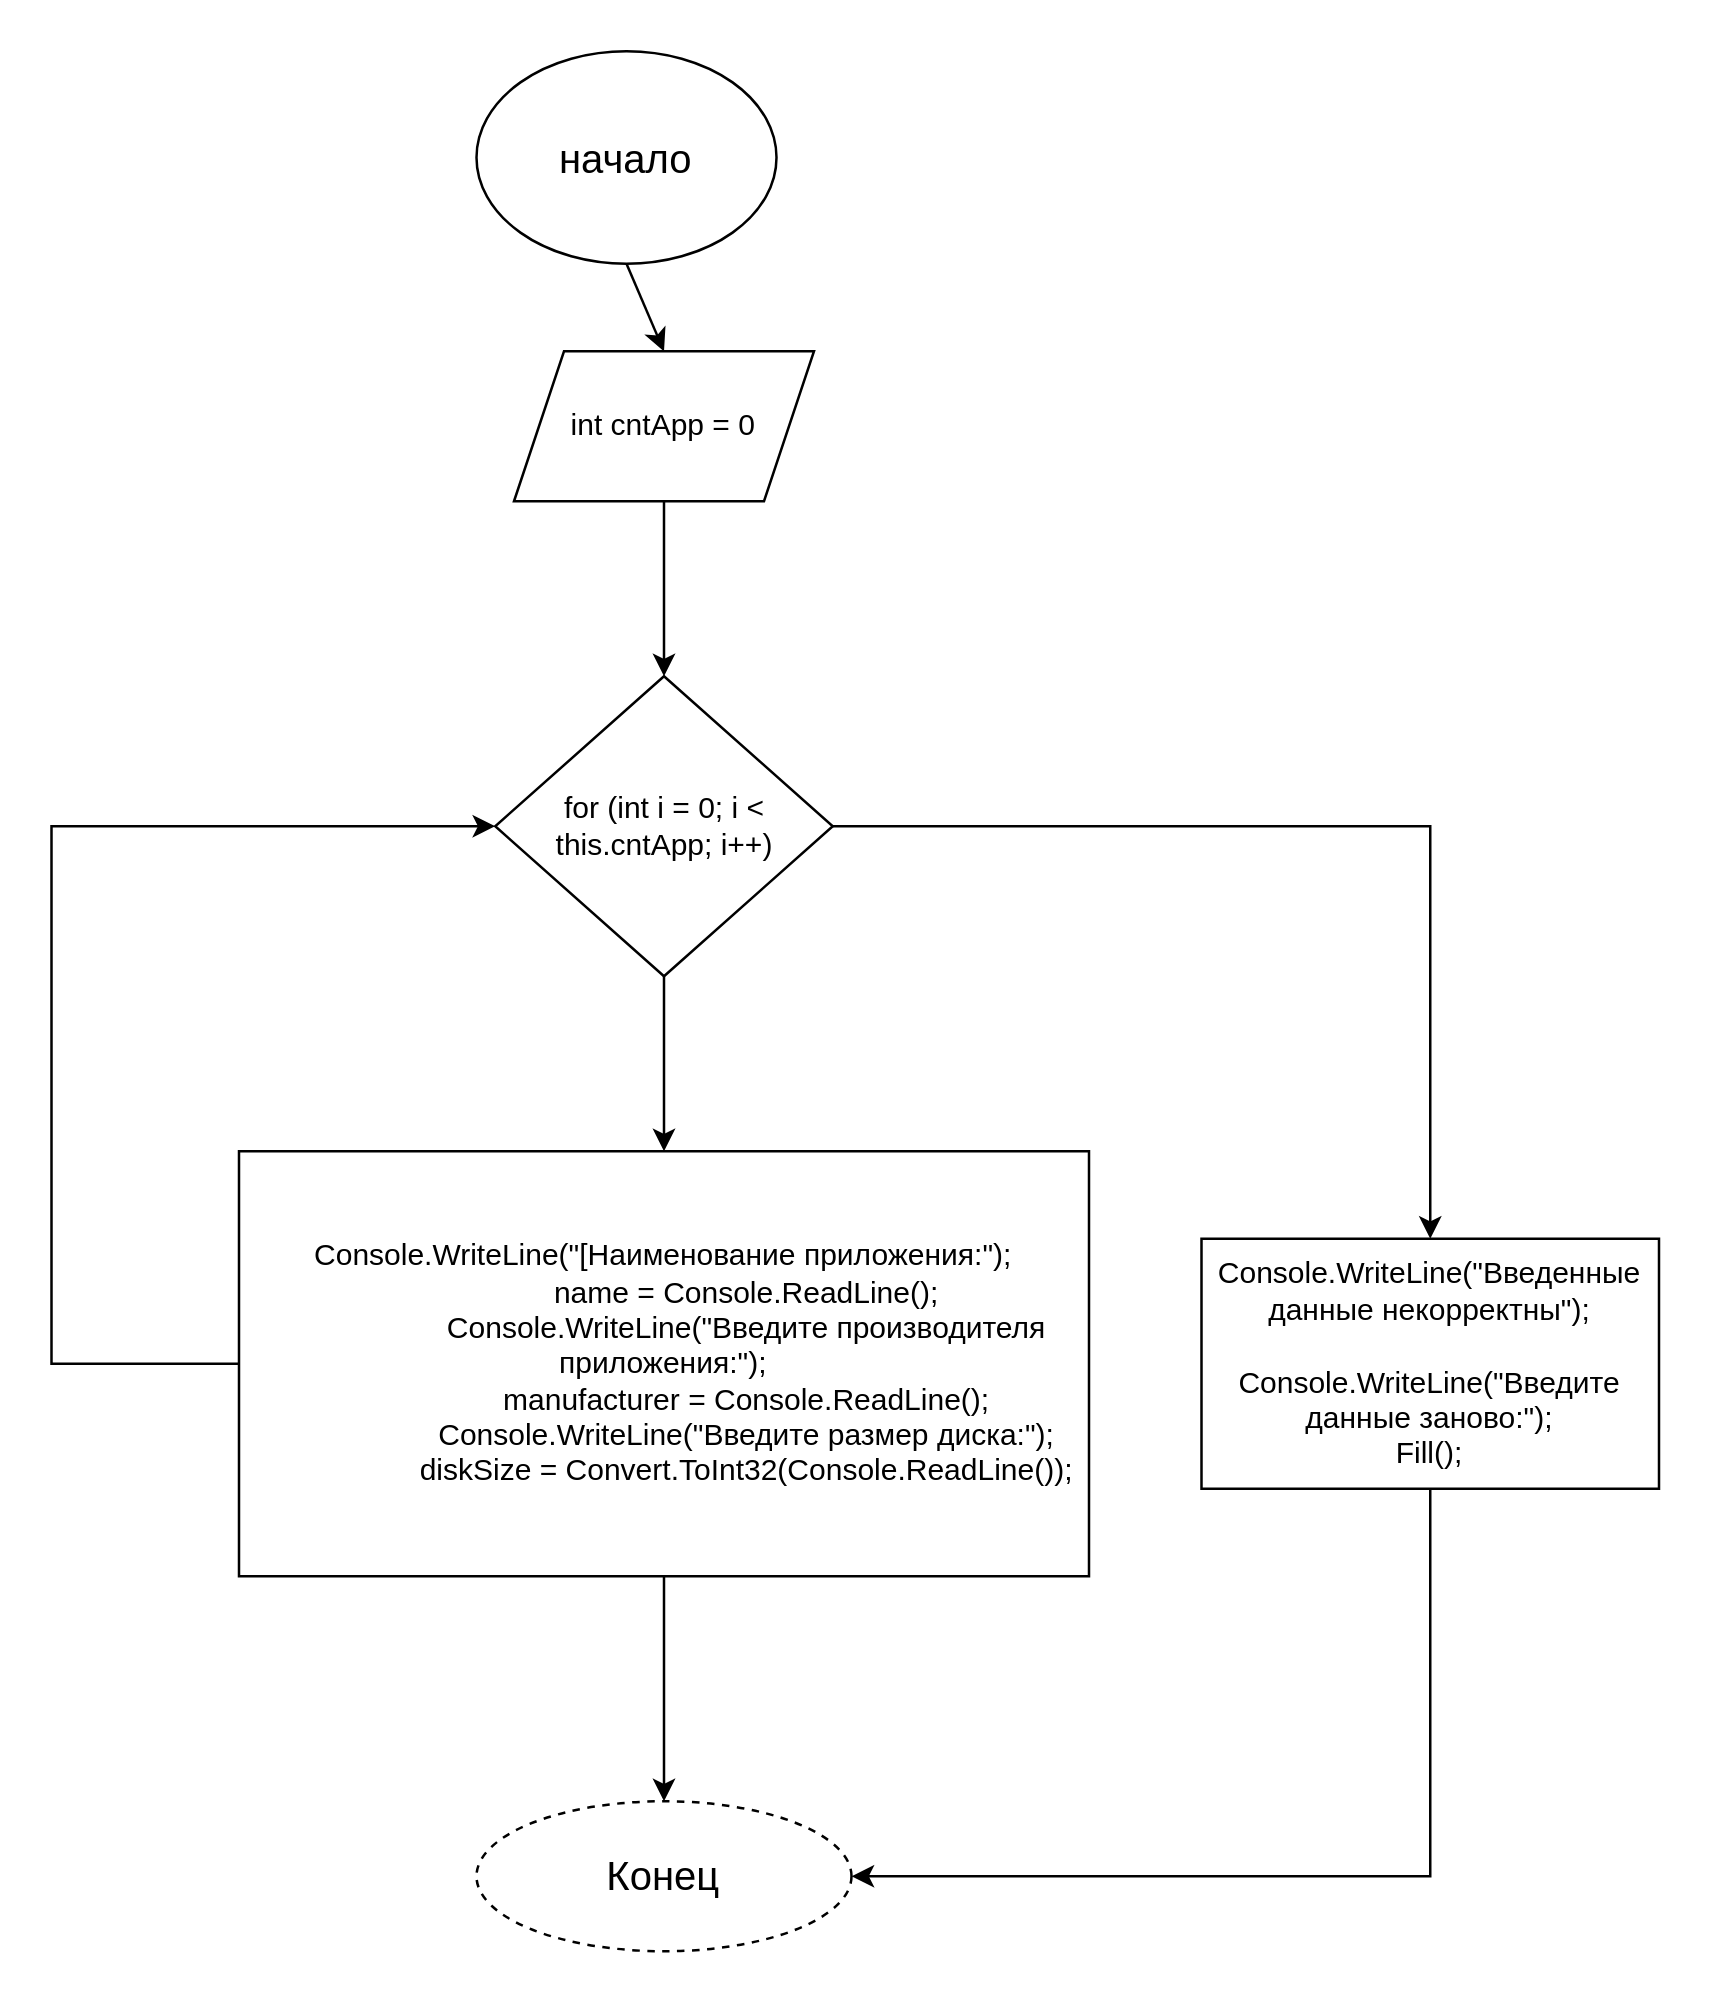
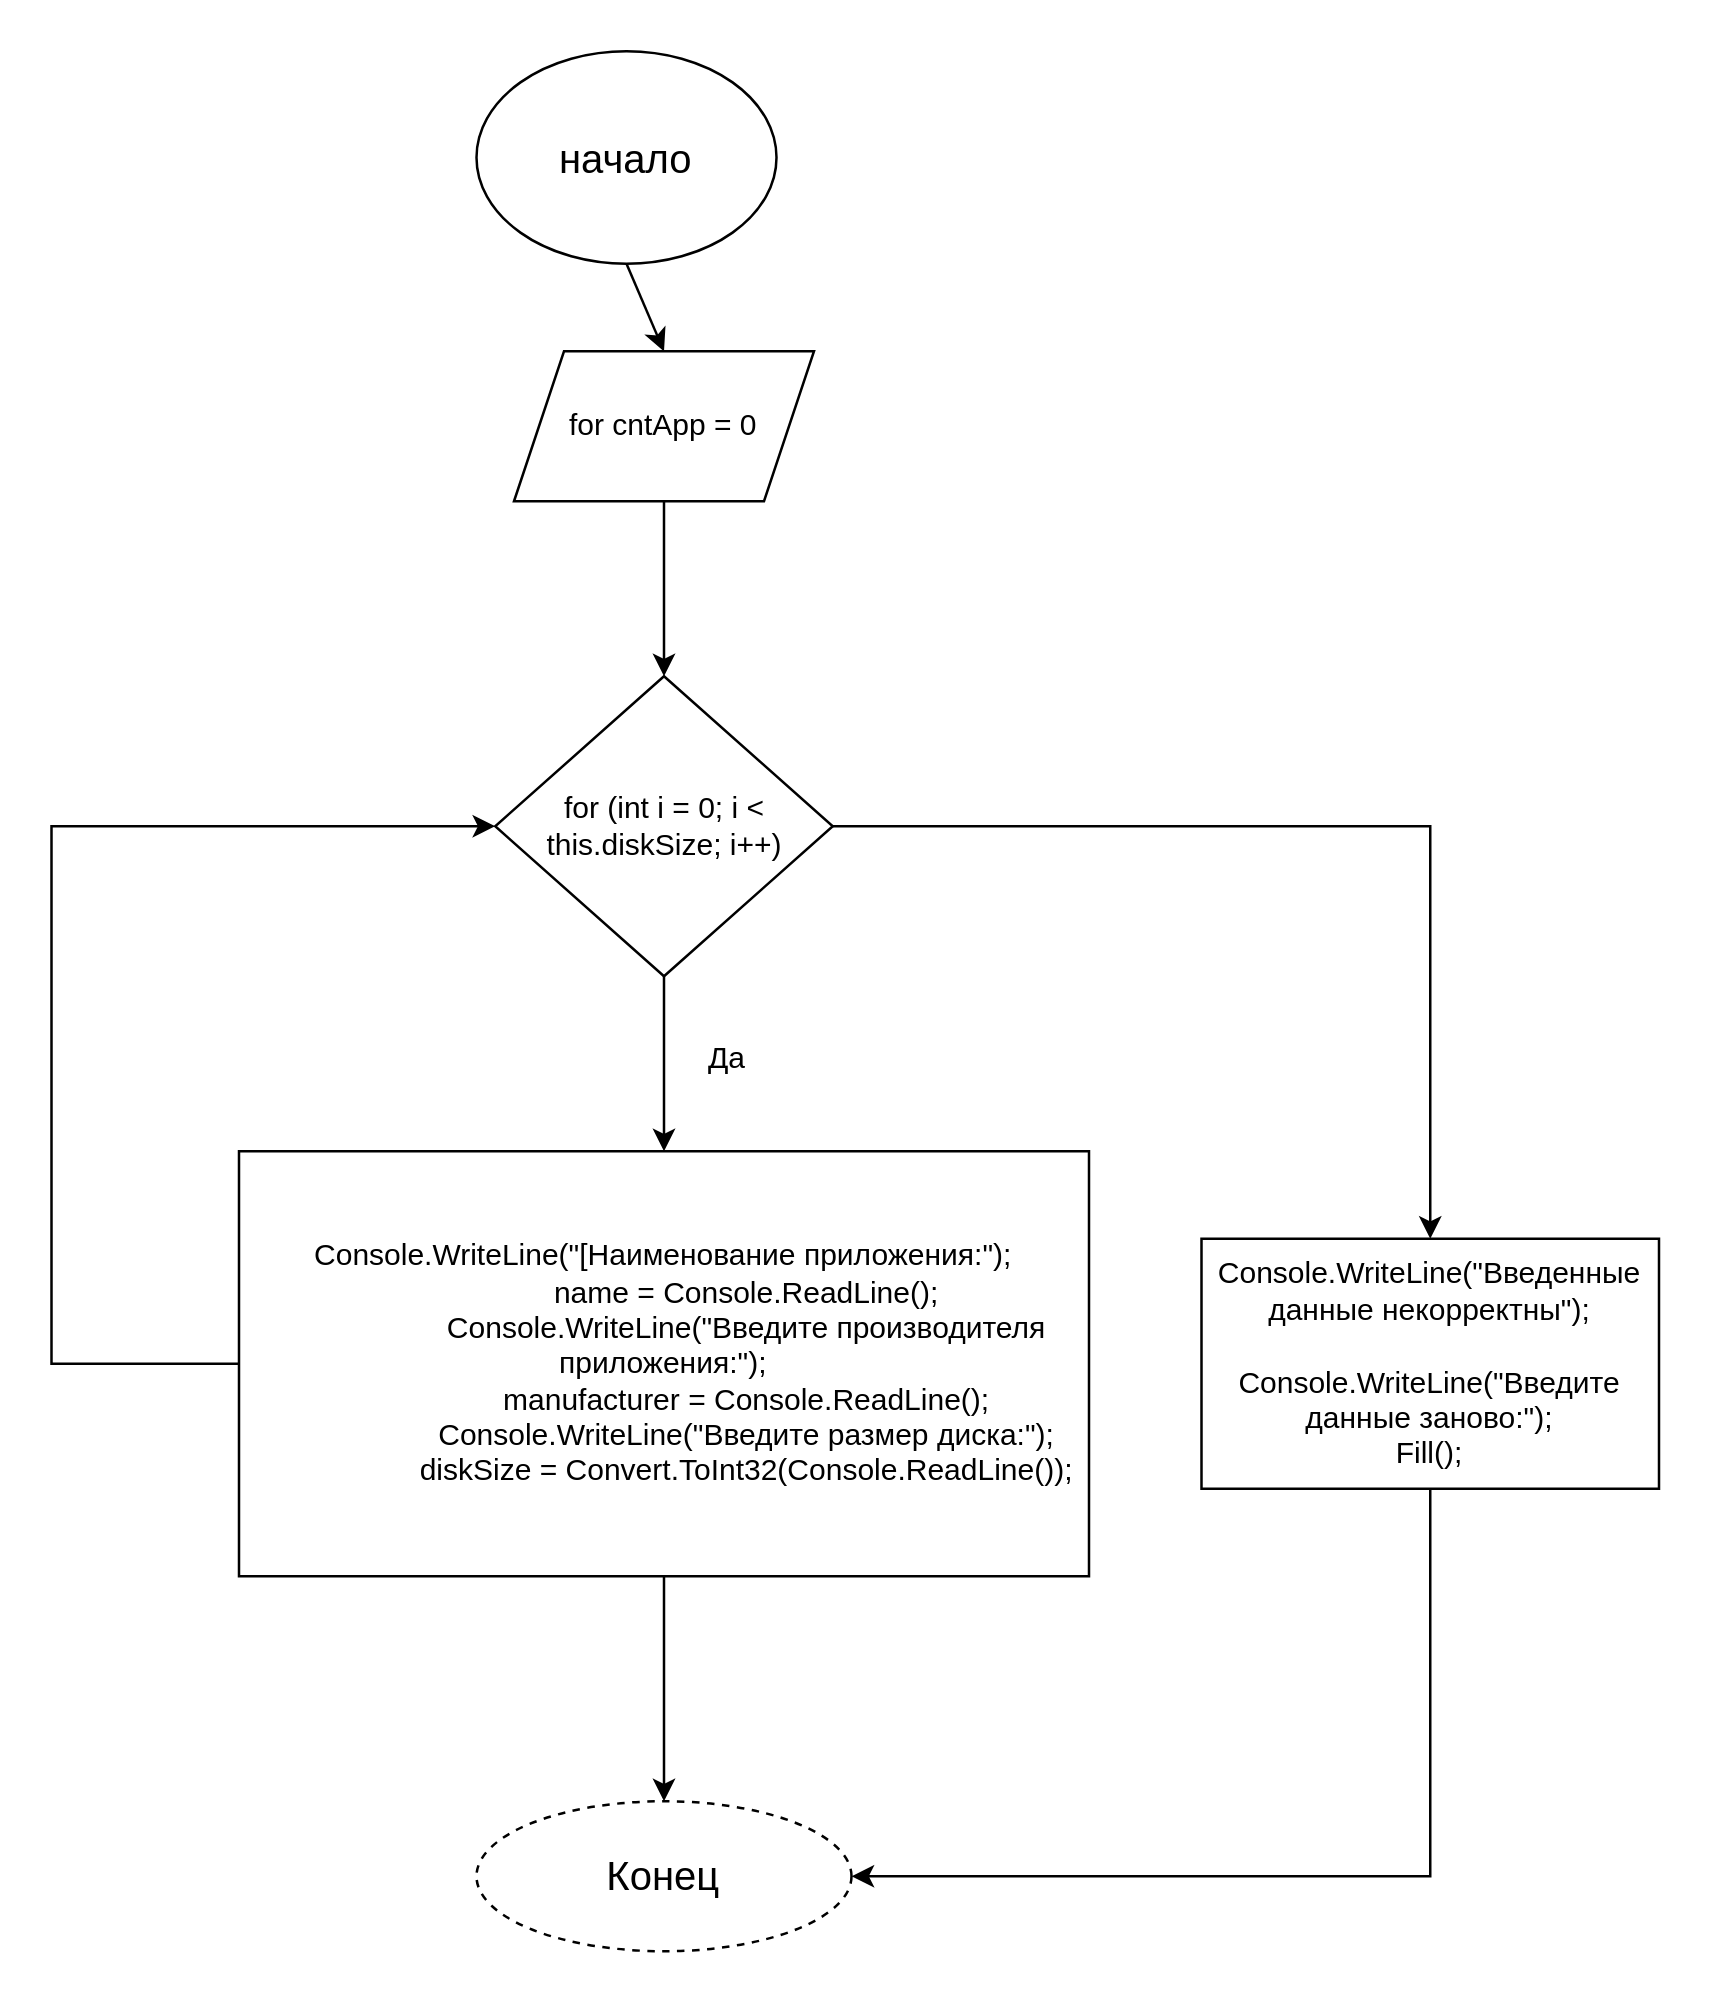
(664, 426) -> (664, 426)
(665, 826) -> (665, 826)
none -> (726, 1059)
